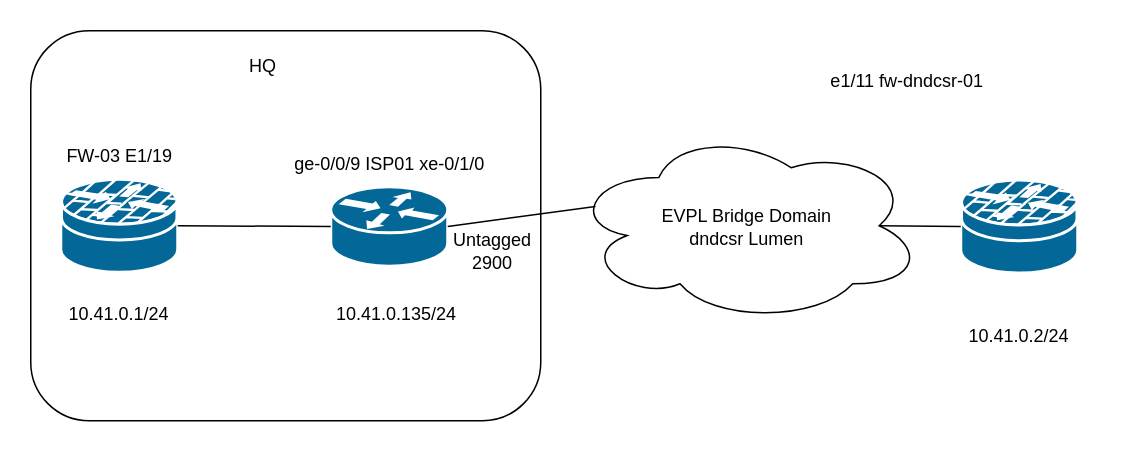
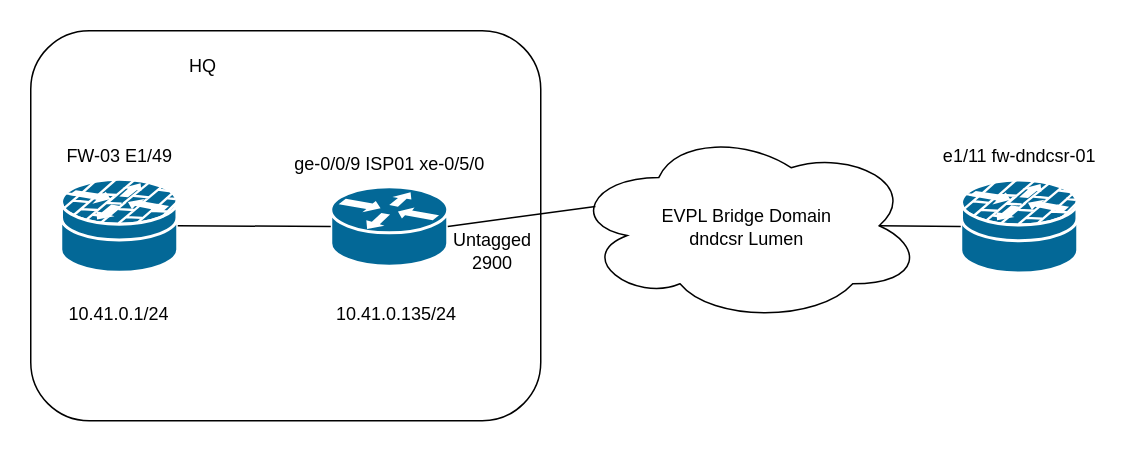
(263, 67) -> (203, 67)
(907, 82) -> (1019, 157)
(120, 157) -> (120, 157)
(390, 164) -> (390, 164)
(1019, 337) -> none
